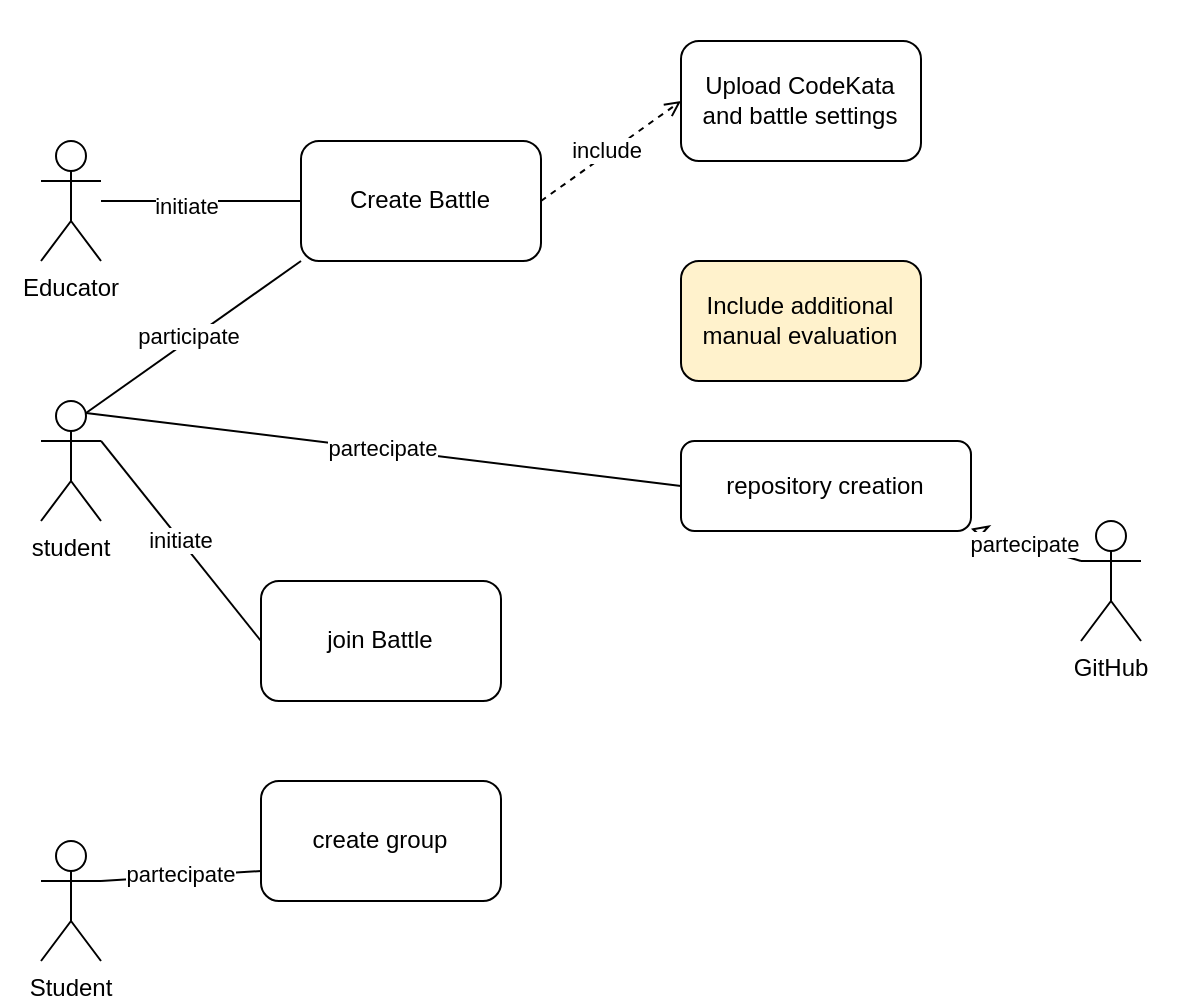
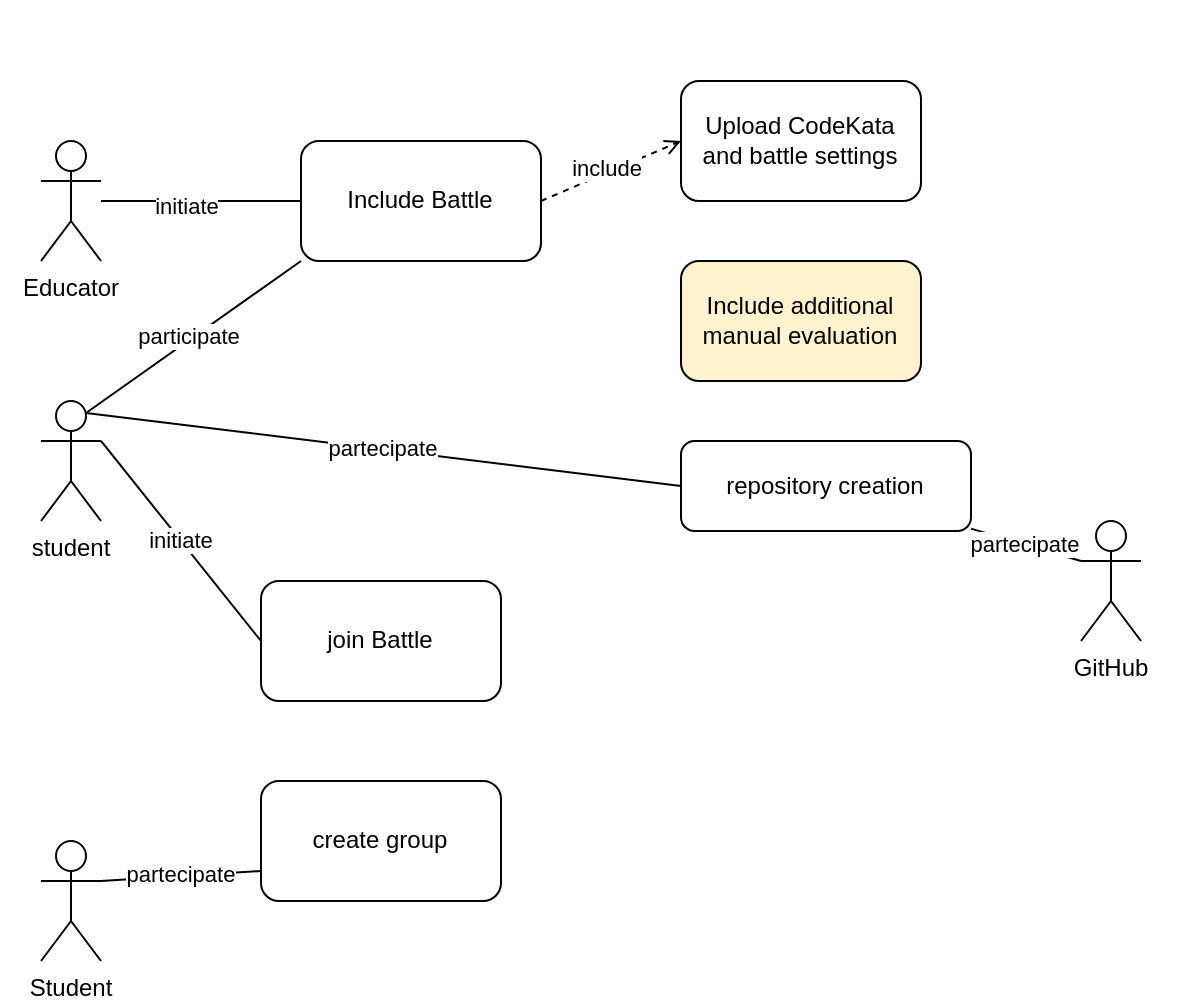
(801, 101) -> (801, 141)
(421, 201) -> (421, 201)
(985, 533) -> (979, 531)
